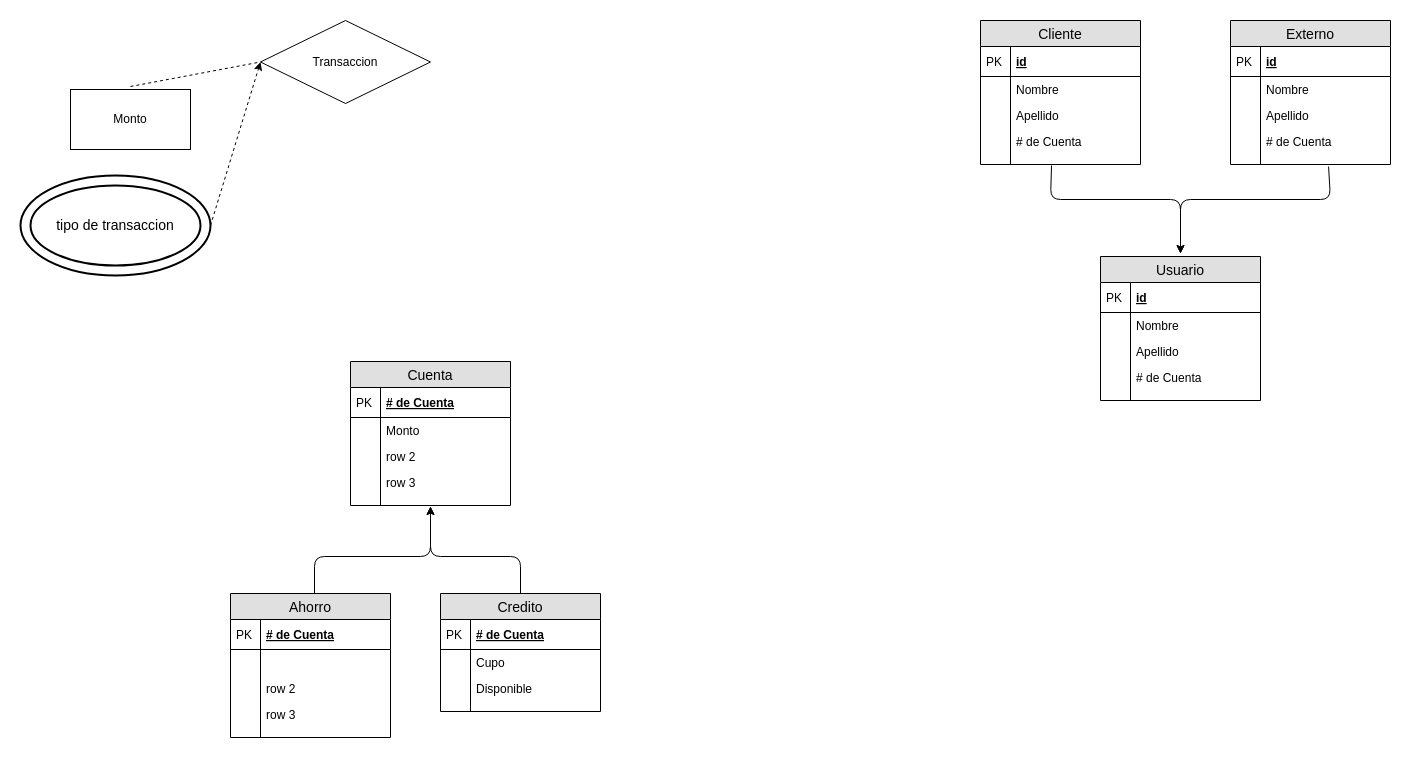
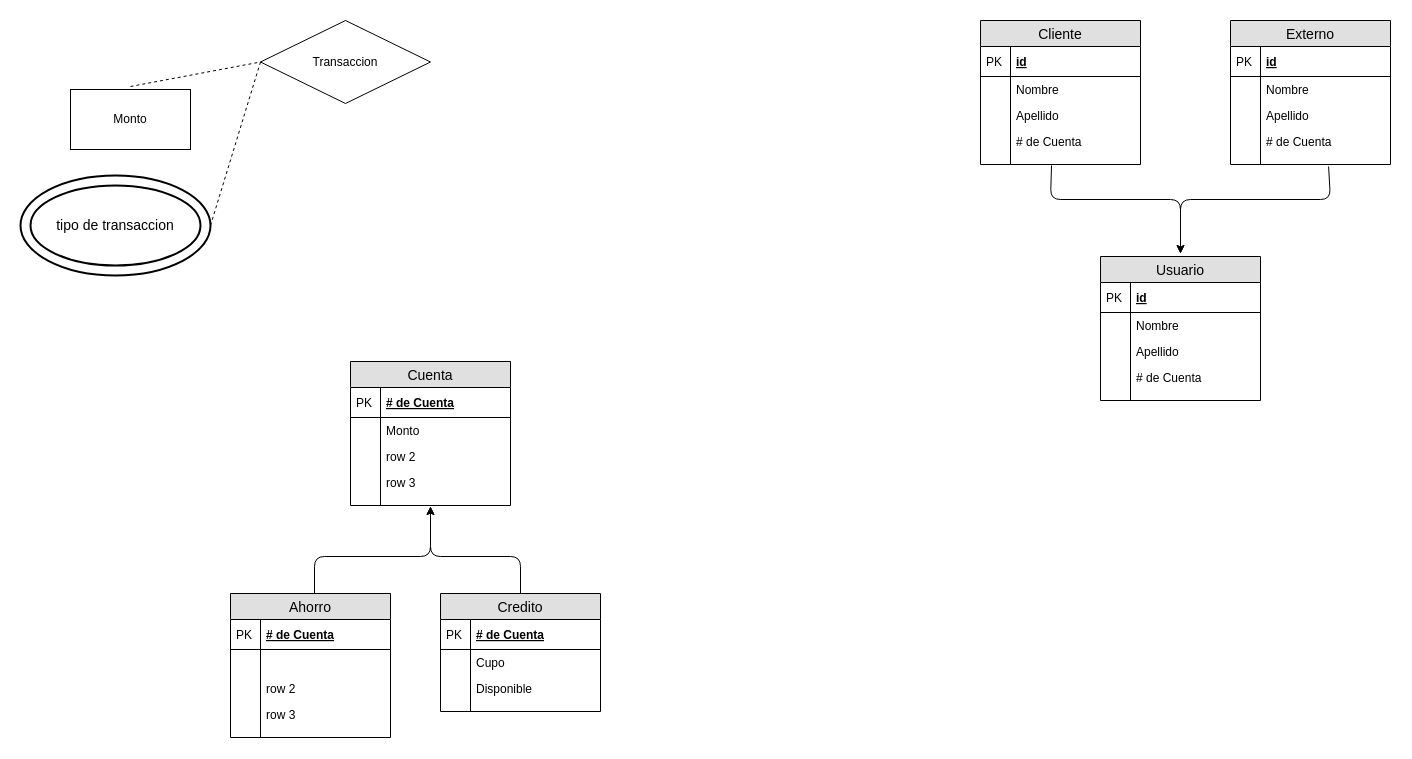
(258, 70) -> (259, 68)
